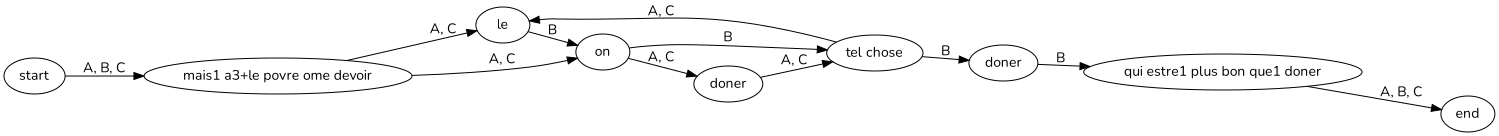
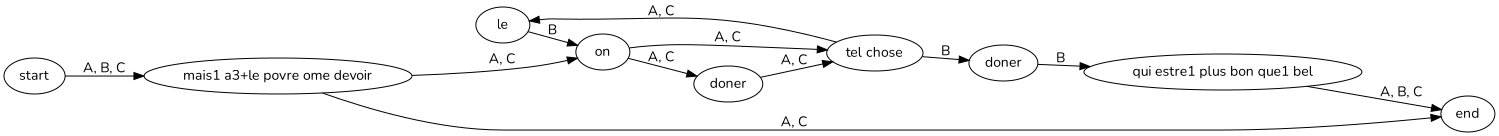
(728, 38) -> (728, 38)
(407, 47) -> (875, 130)
(1223, 72) -> (1223, 72)
